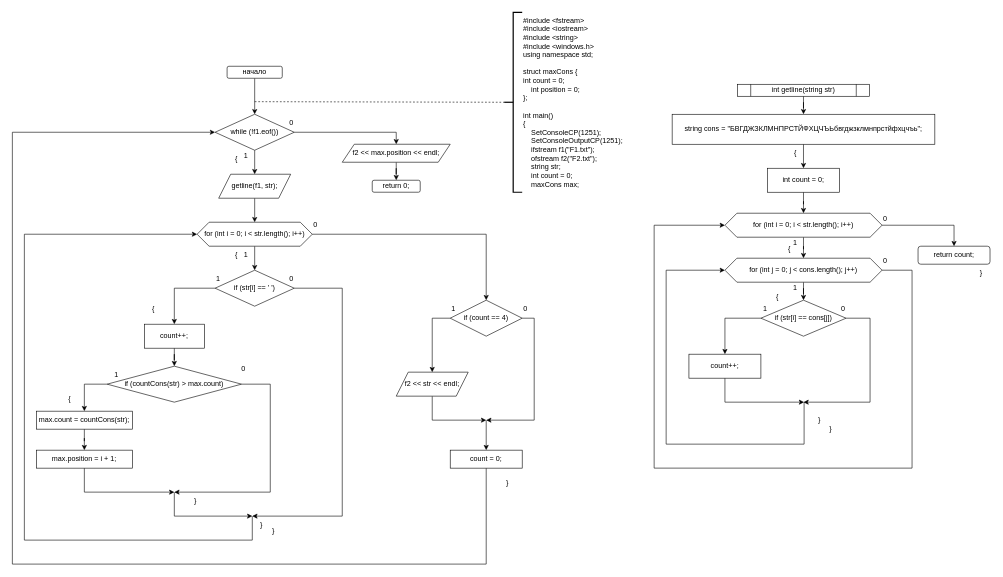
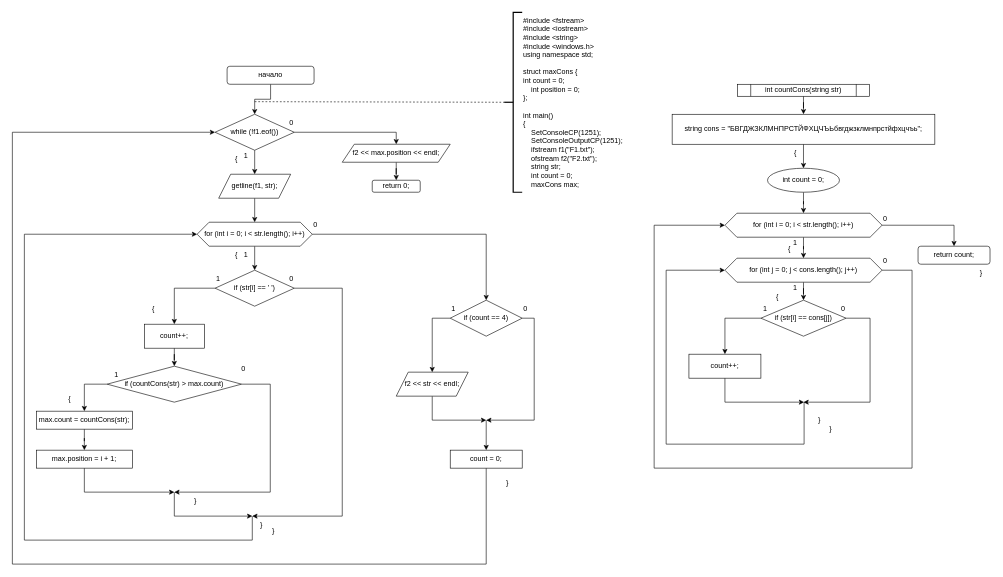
(255, 72) -> (271, 75)
(804, 90) -> (804, 90)
(804, 180) -> (804, 180)
